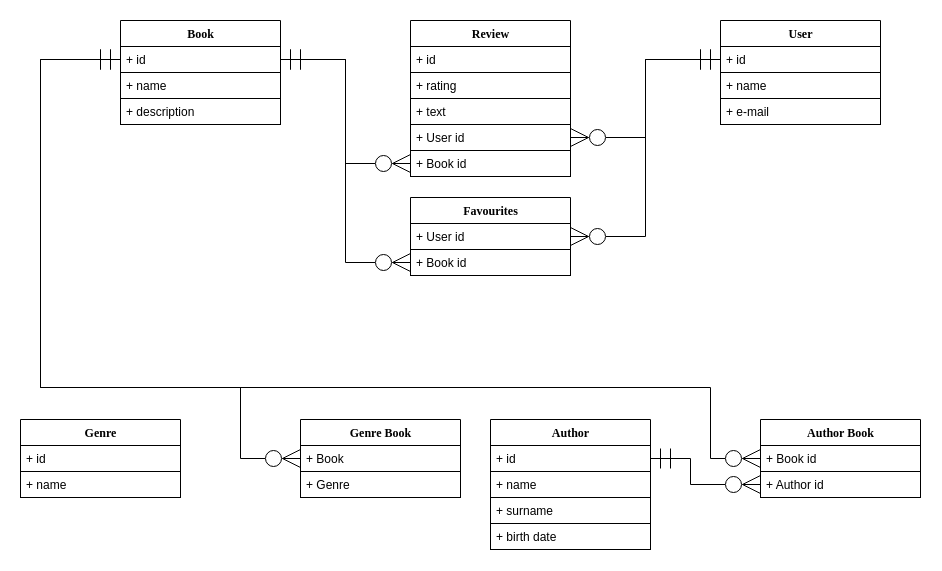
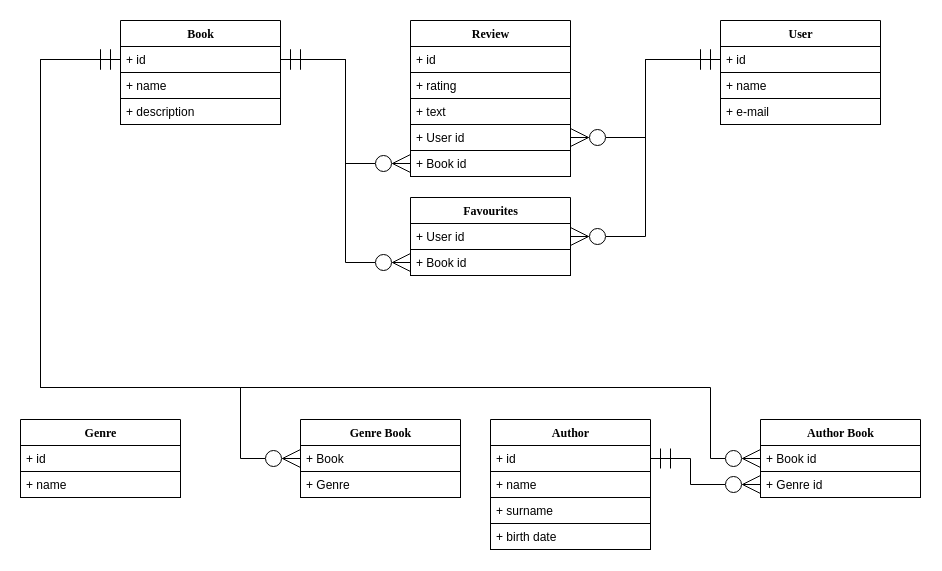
(799, 486) -> (795, 486)
